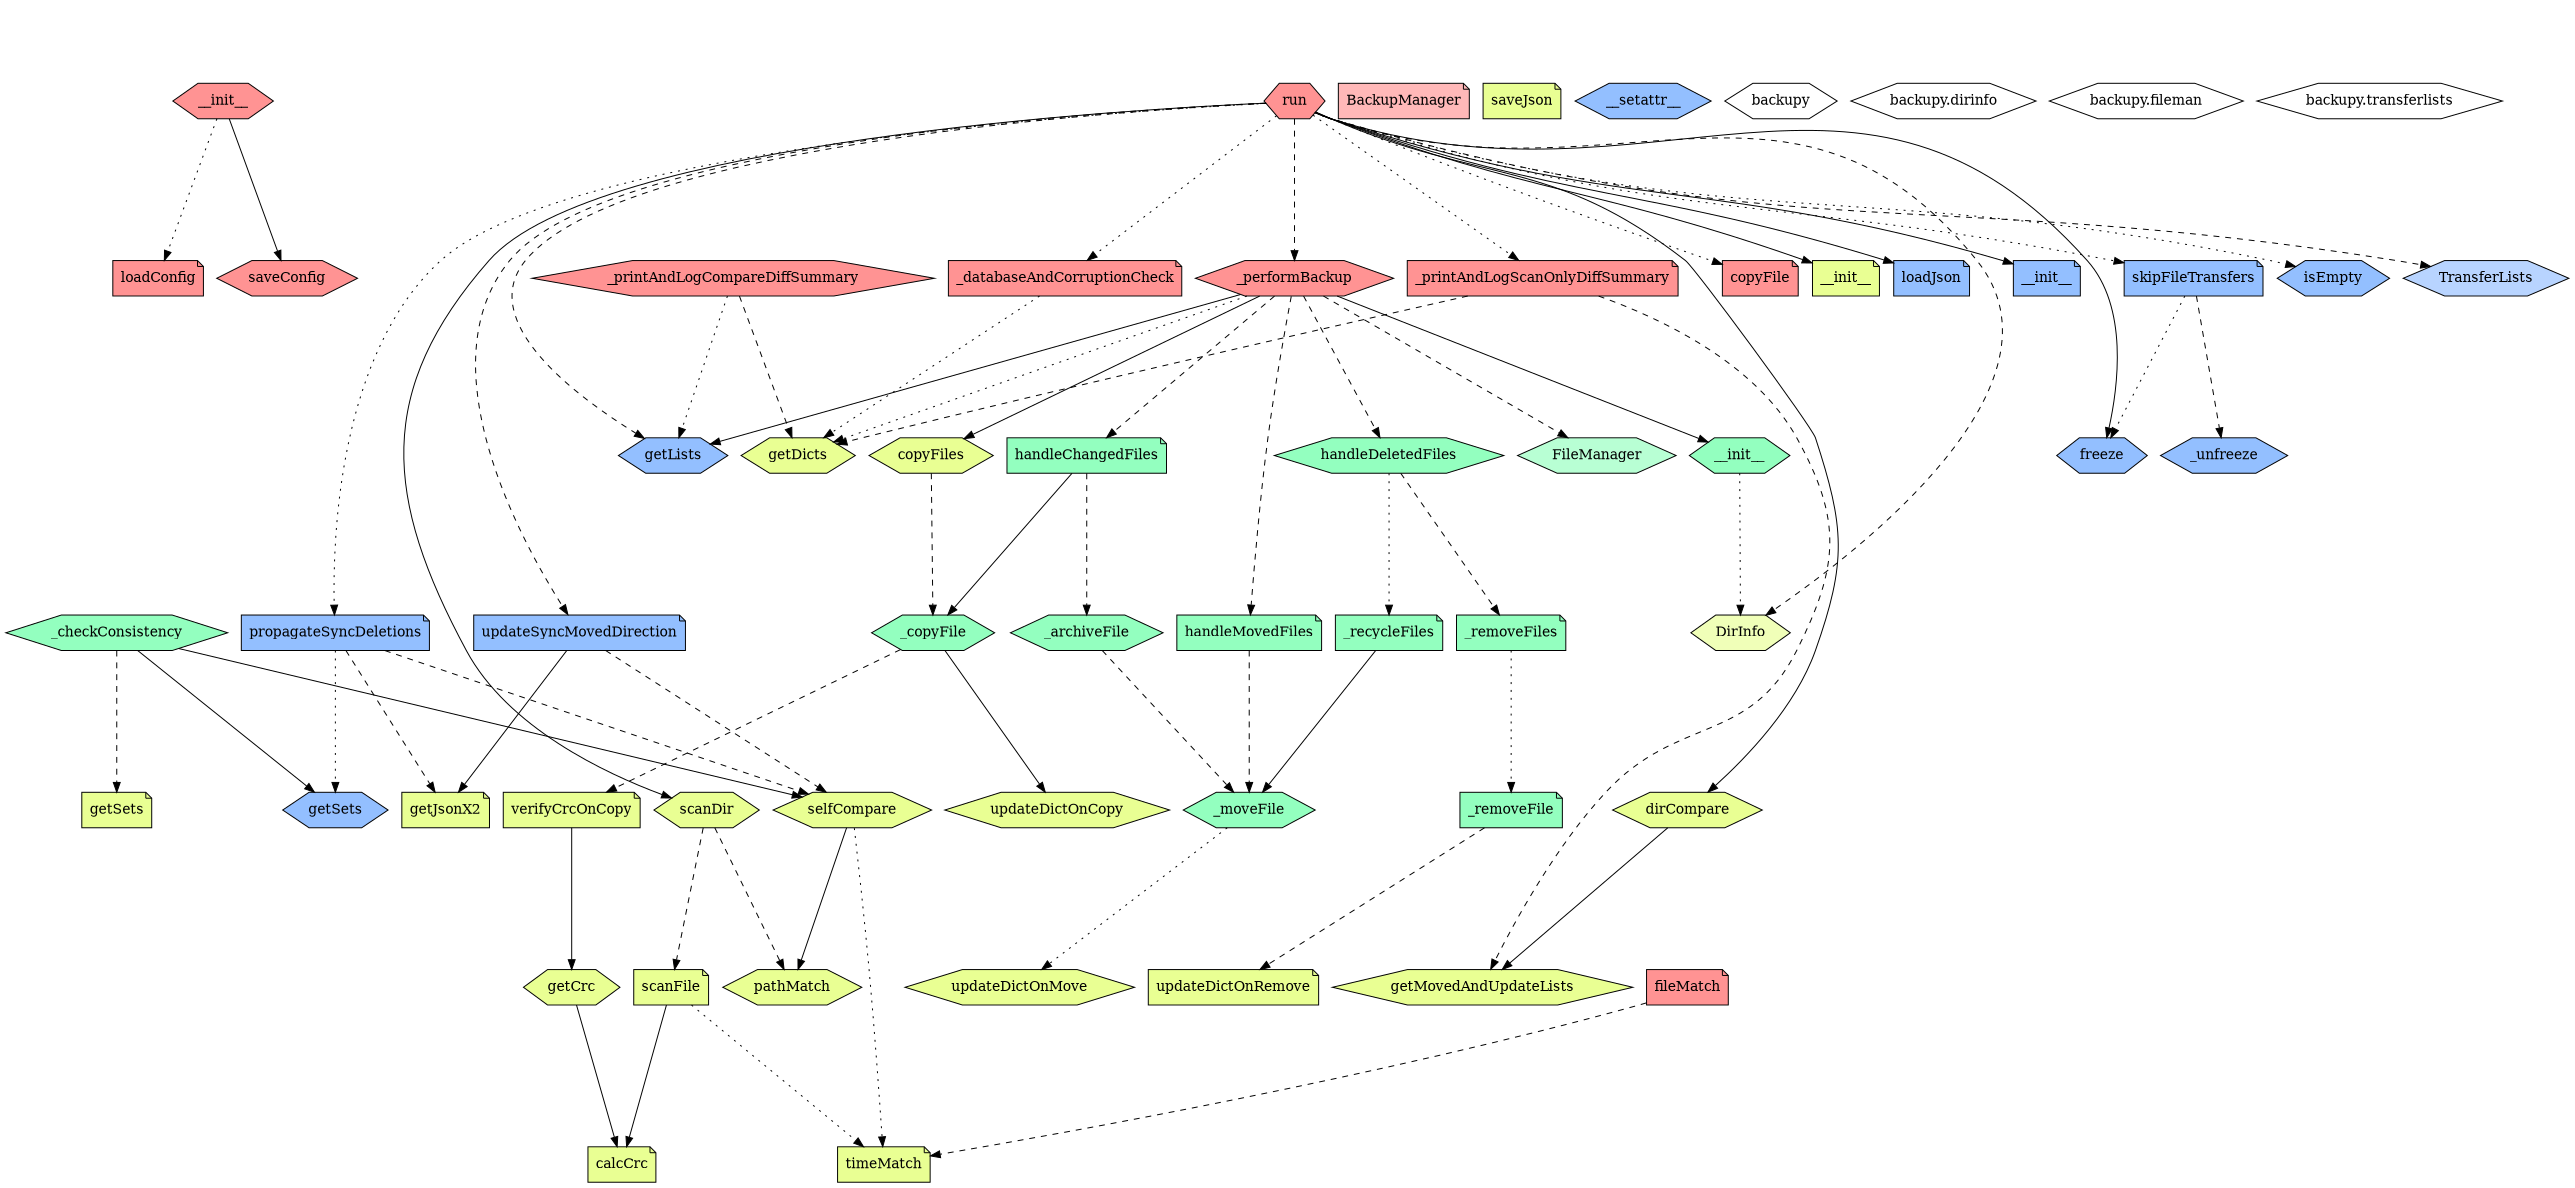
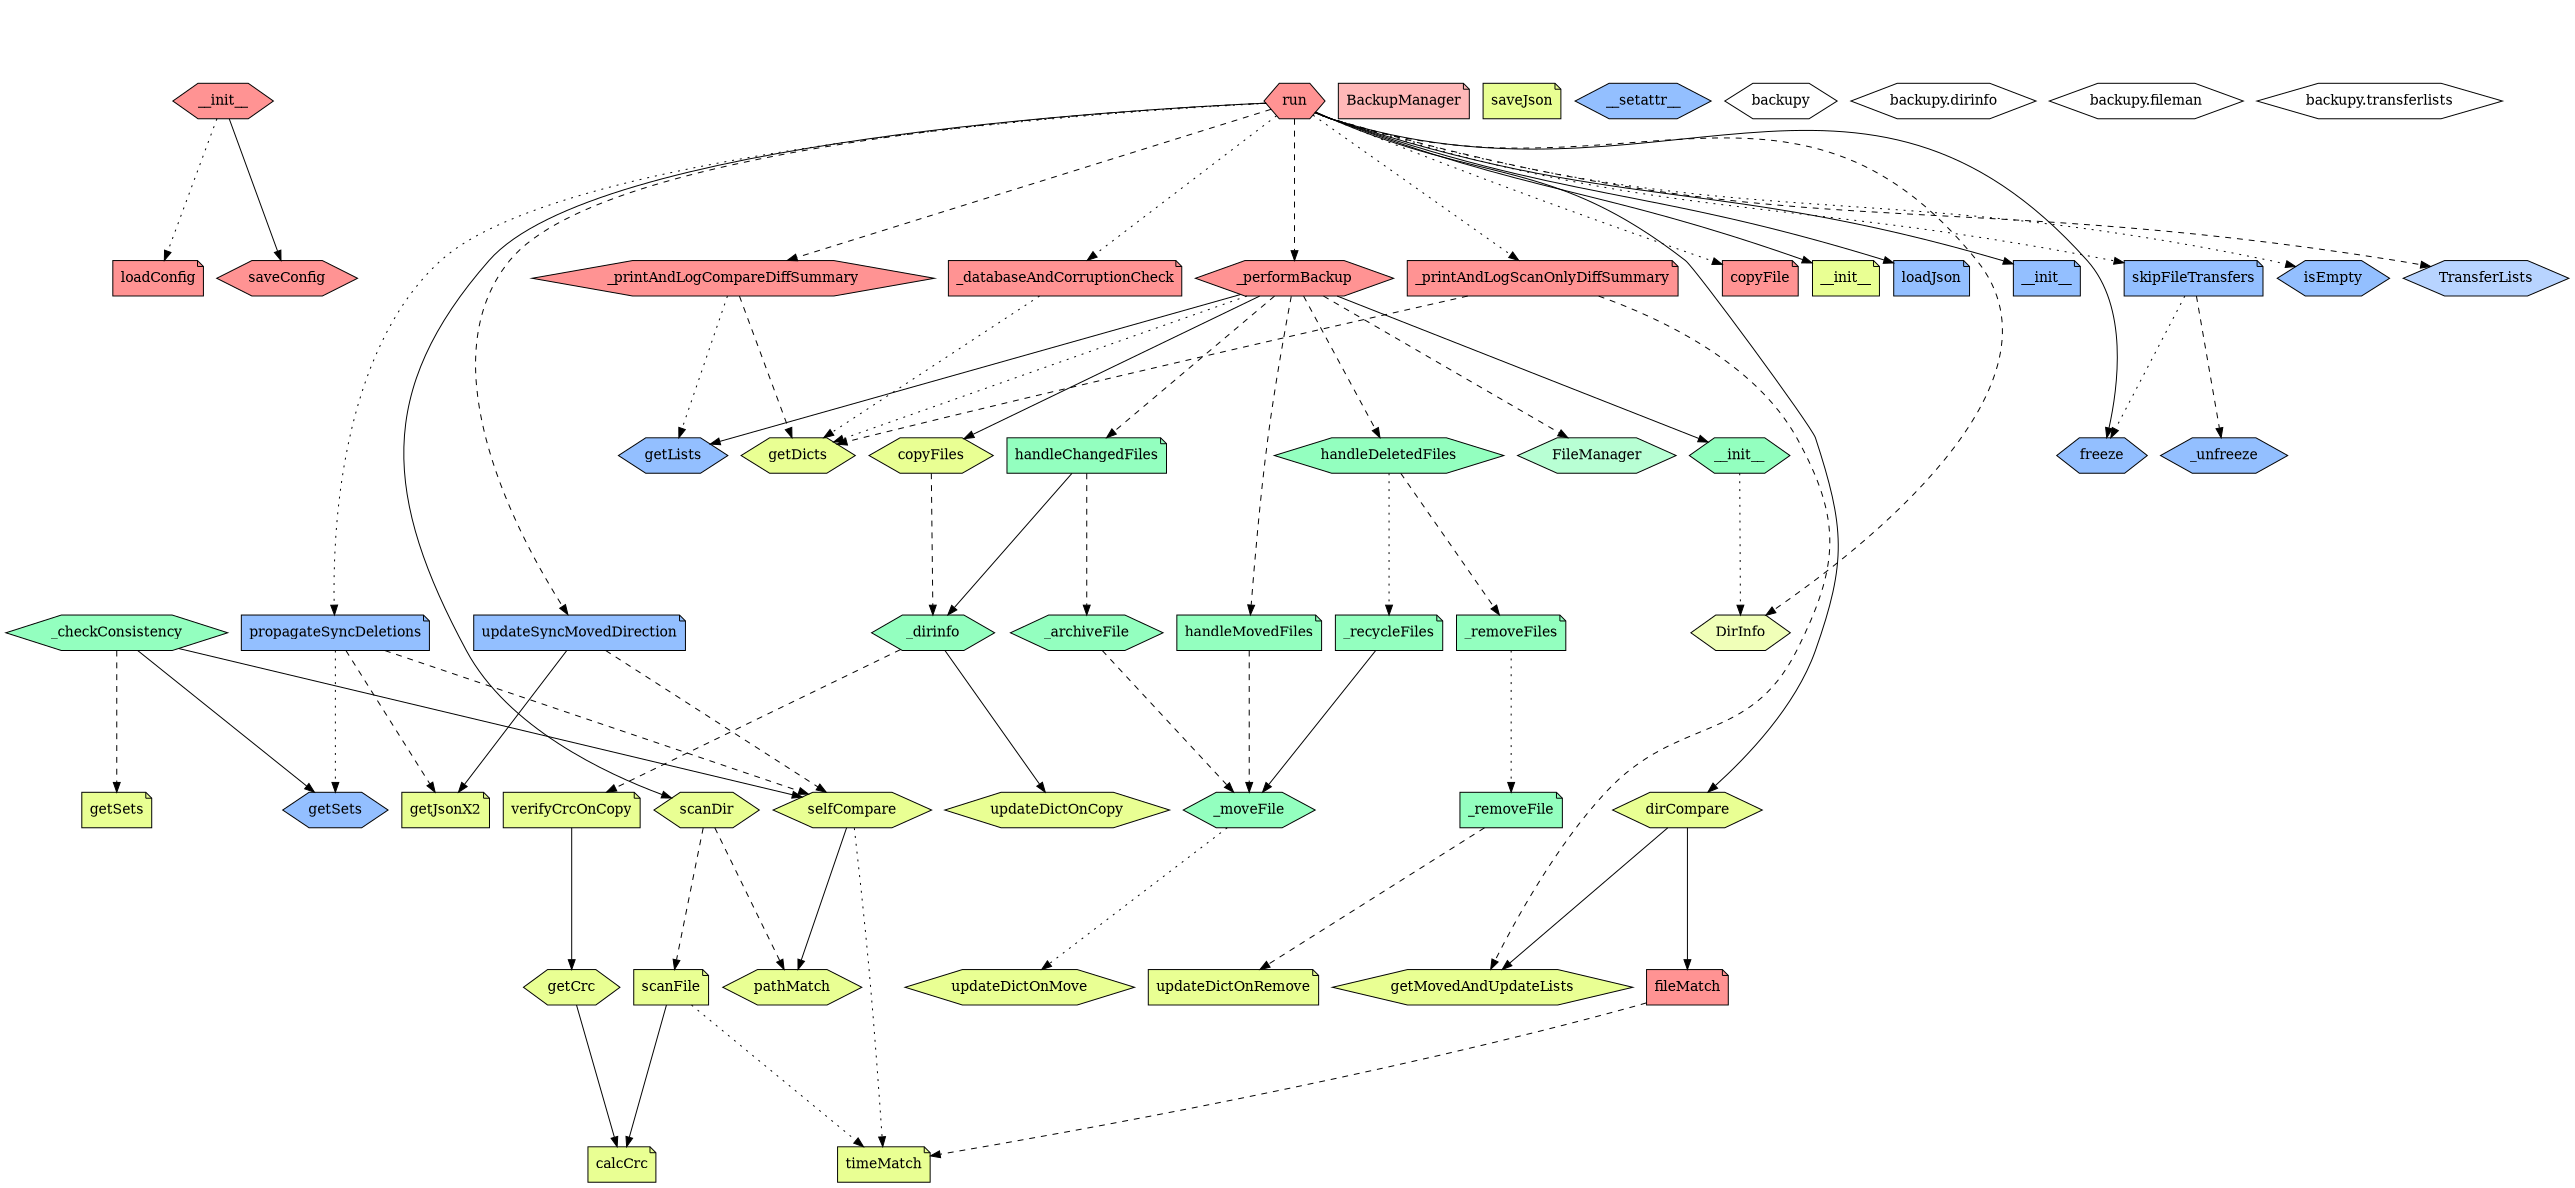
(561, 234) -> (1034, 183)
(933, 633) -> (933, 633)
none -> (1687, 894)
